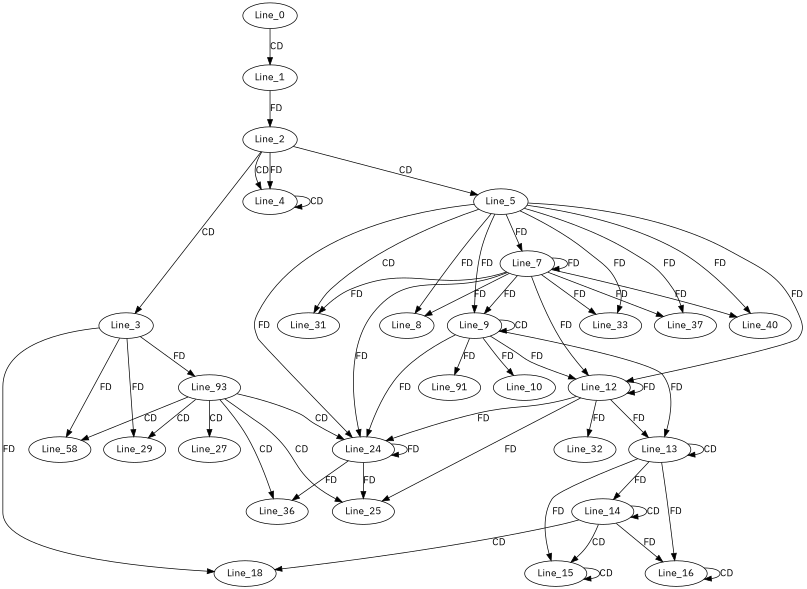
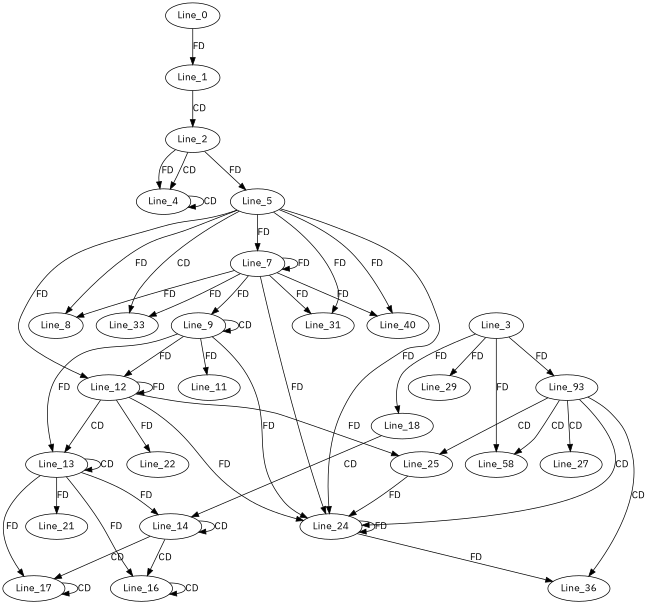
(277, 47) -> (199, 47)
(276, 109) -> (200, 109)
(406, 171) -> (236, 171)
(200, 230) -> none
(479, 259) -> none
(389, 264) -> (340, 264)
(620, 264) -> (184, 264)
(553, 326) -> none
(685, 326) -> none
(450, 388) -> (209, 388)
(524, 388) -> none
(175, 416) -> none
(639, 419) -> (98, 426)
(585, 450) -> (158, 465)
(363, 477) -> (382, 495)
none -> (57, 527)
(650, 543) -> (165, 558)
(431, 549) -> (290, 475)
(556, 574) -> (34, 589)
